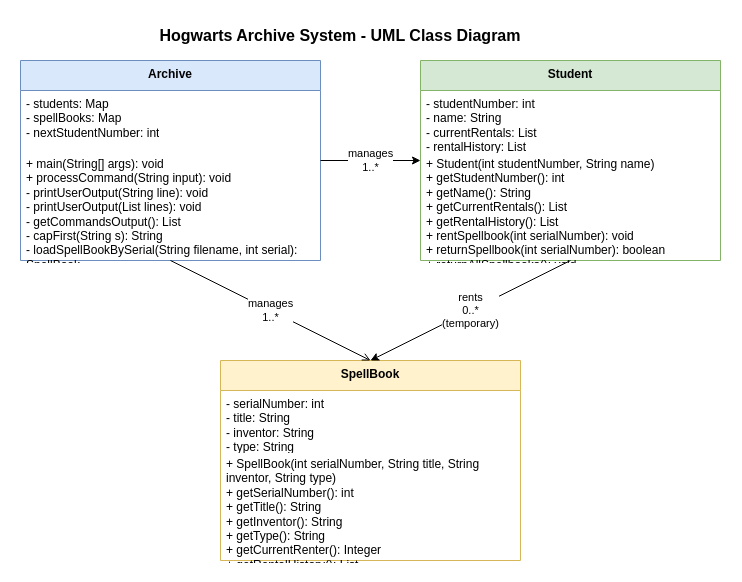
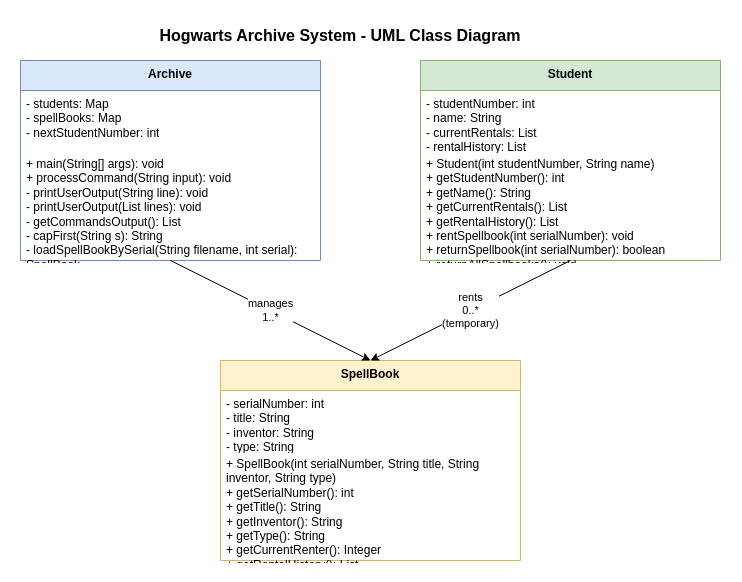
(335, 161) -> none
(365, 358) -> (363, 357)
